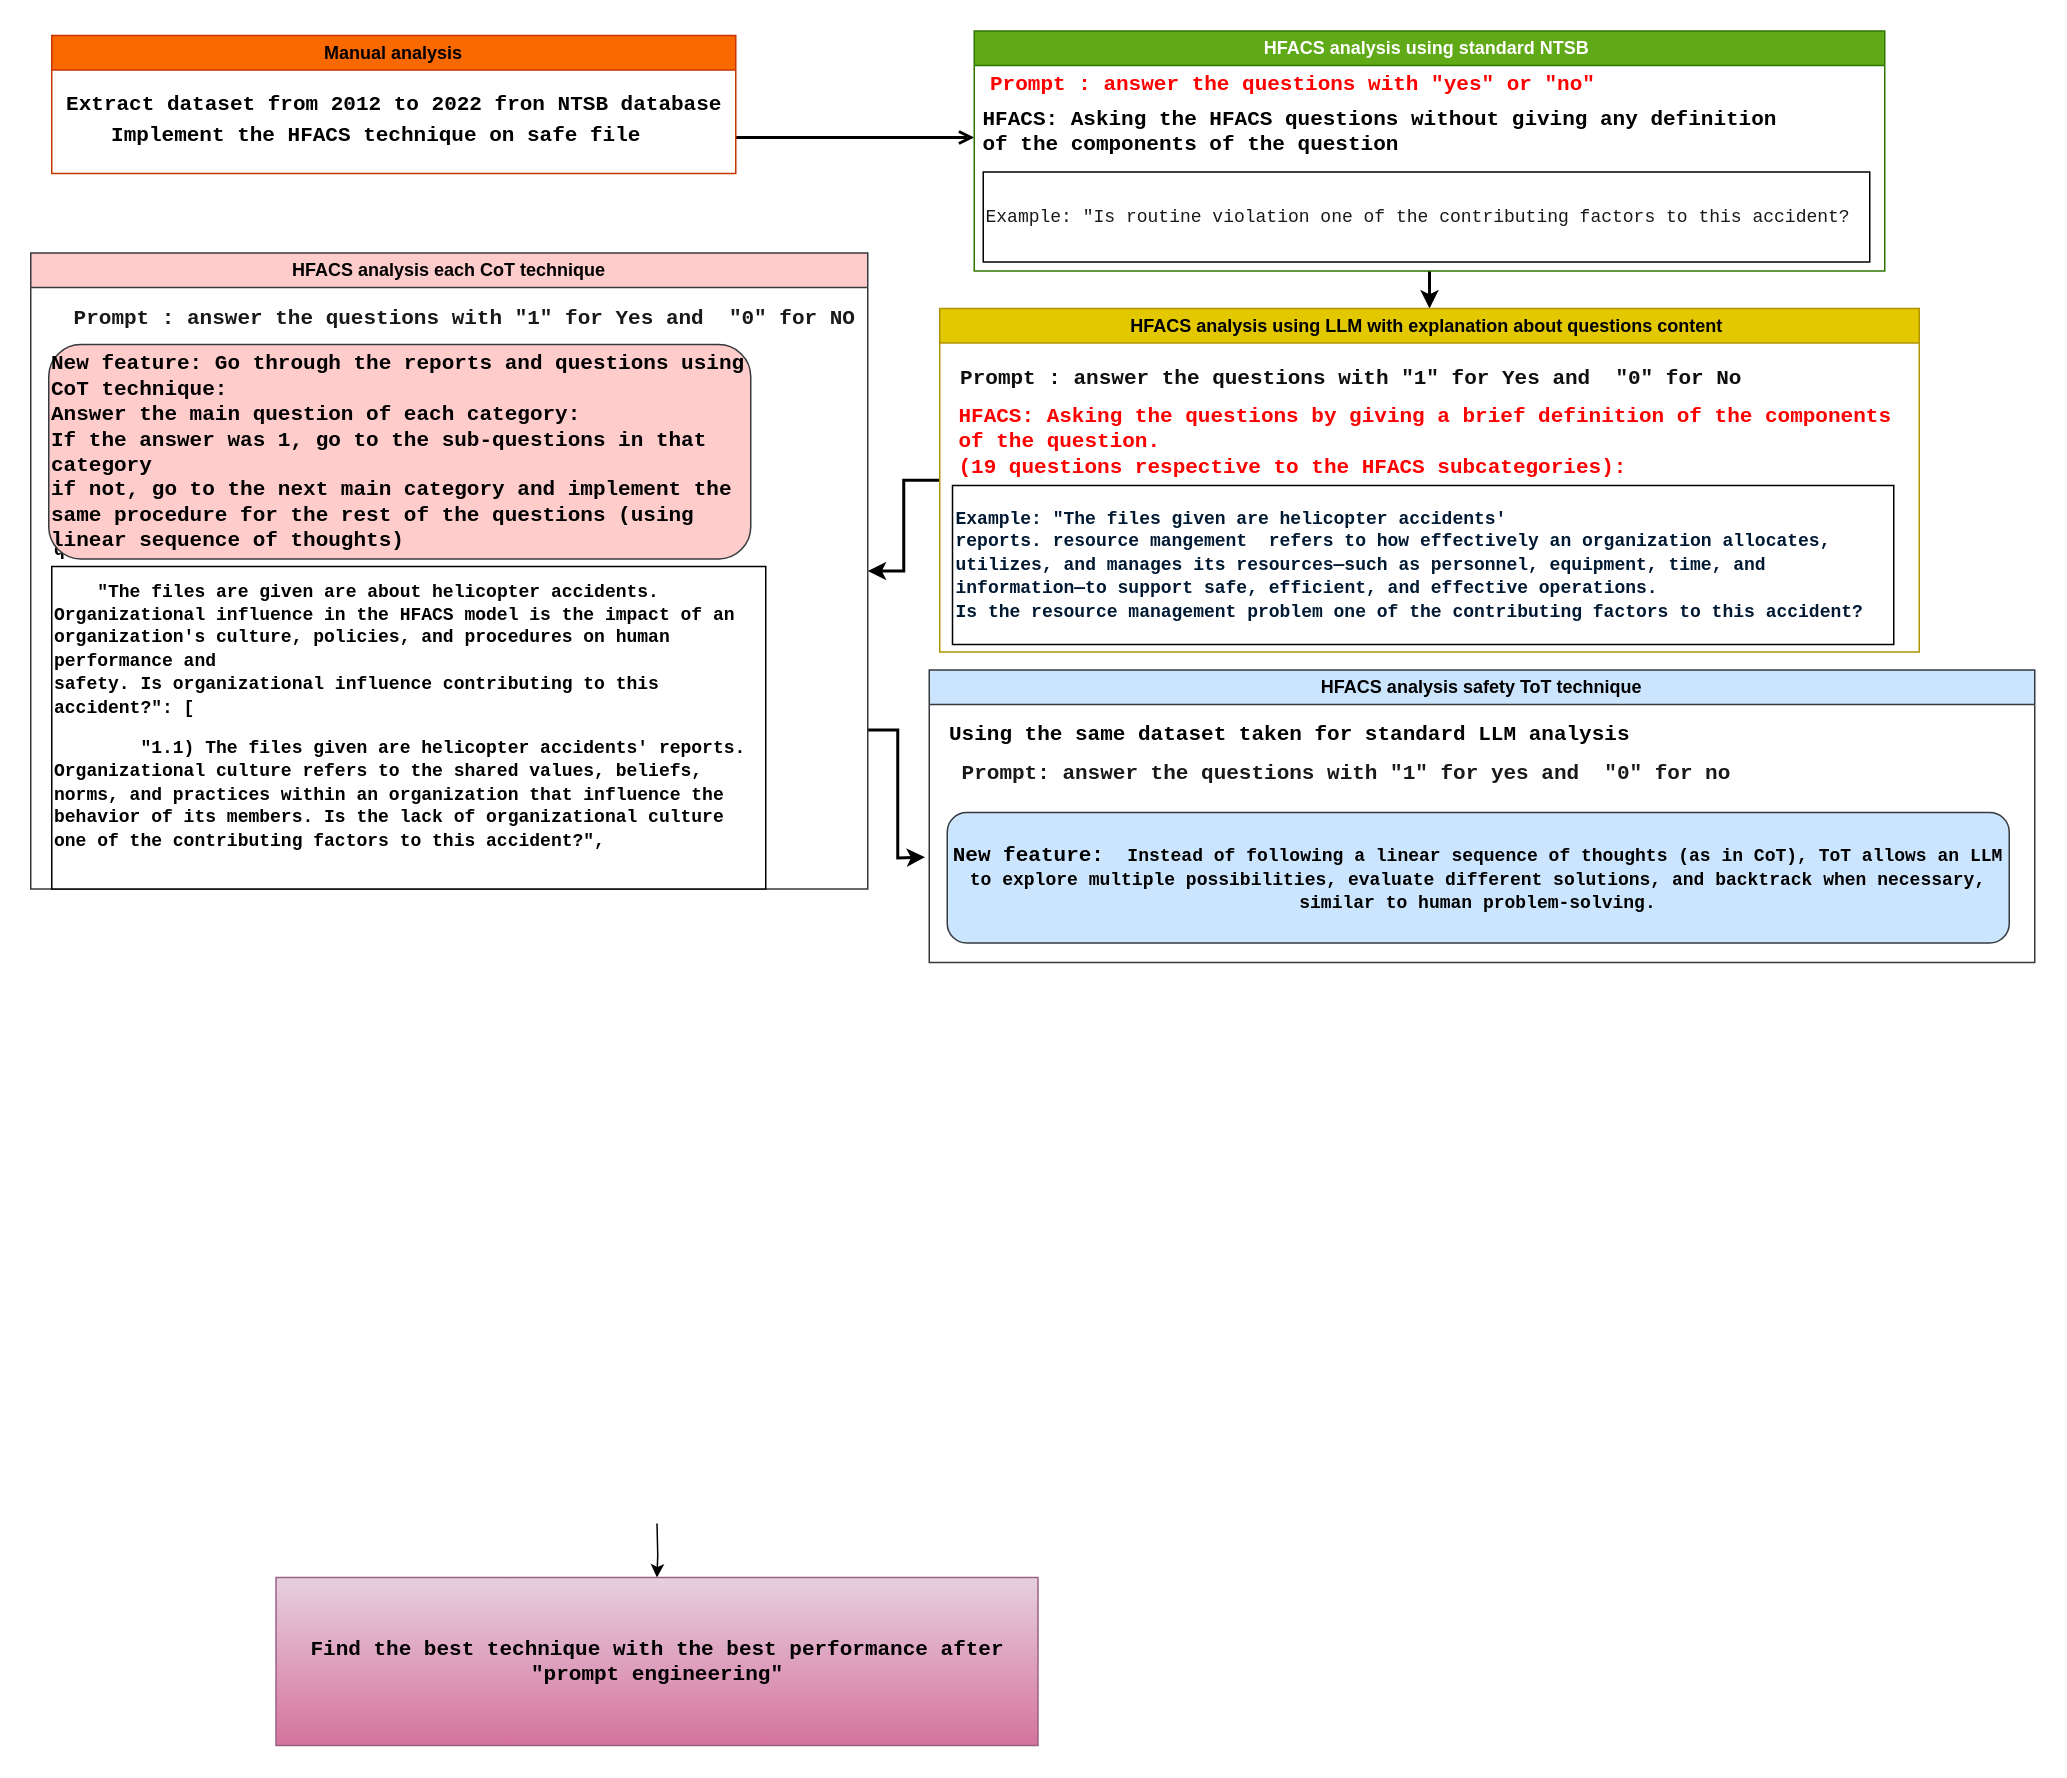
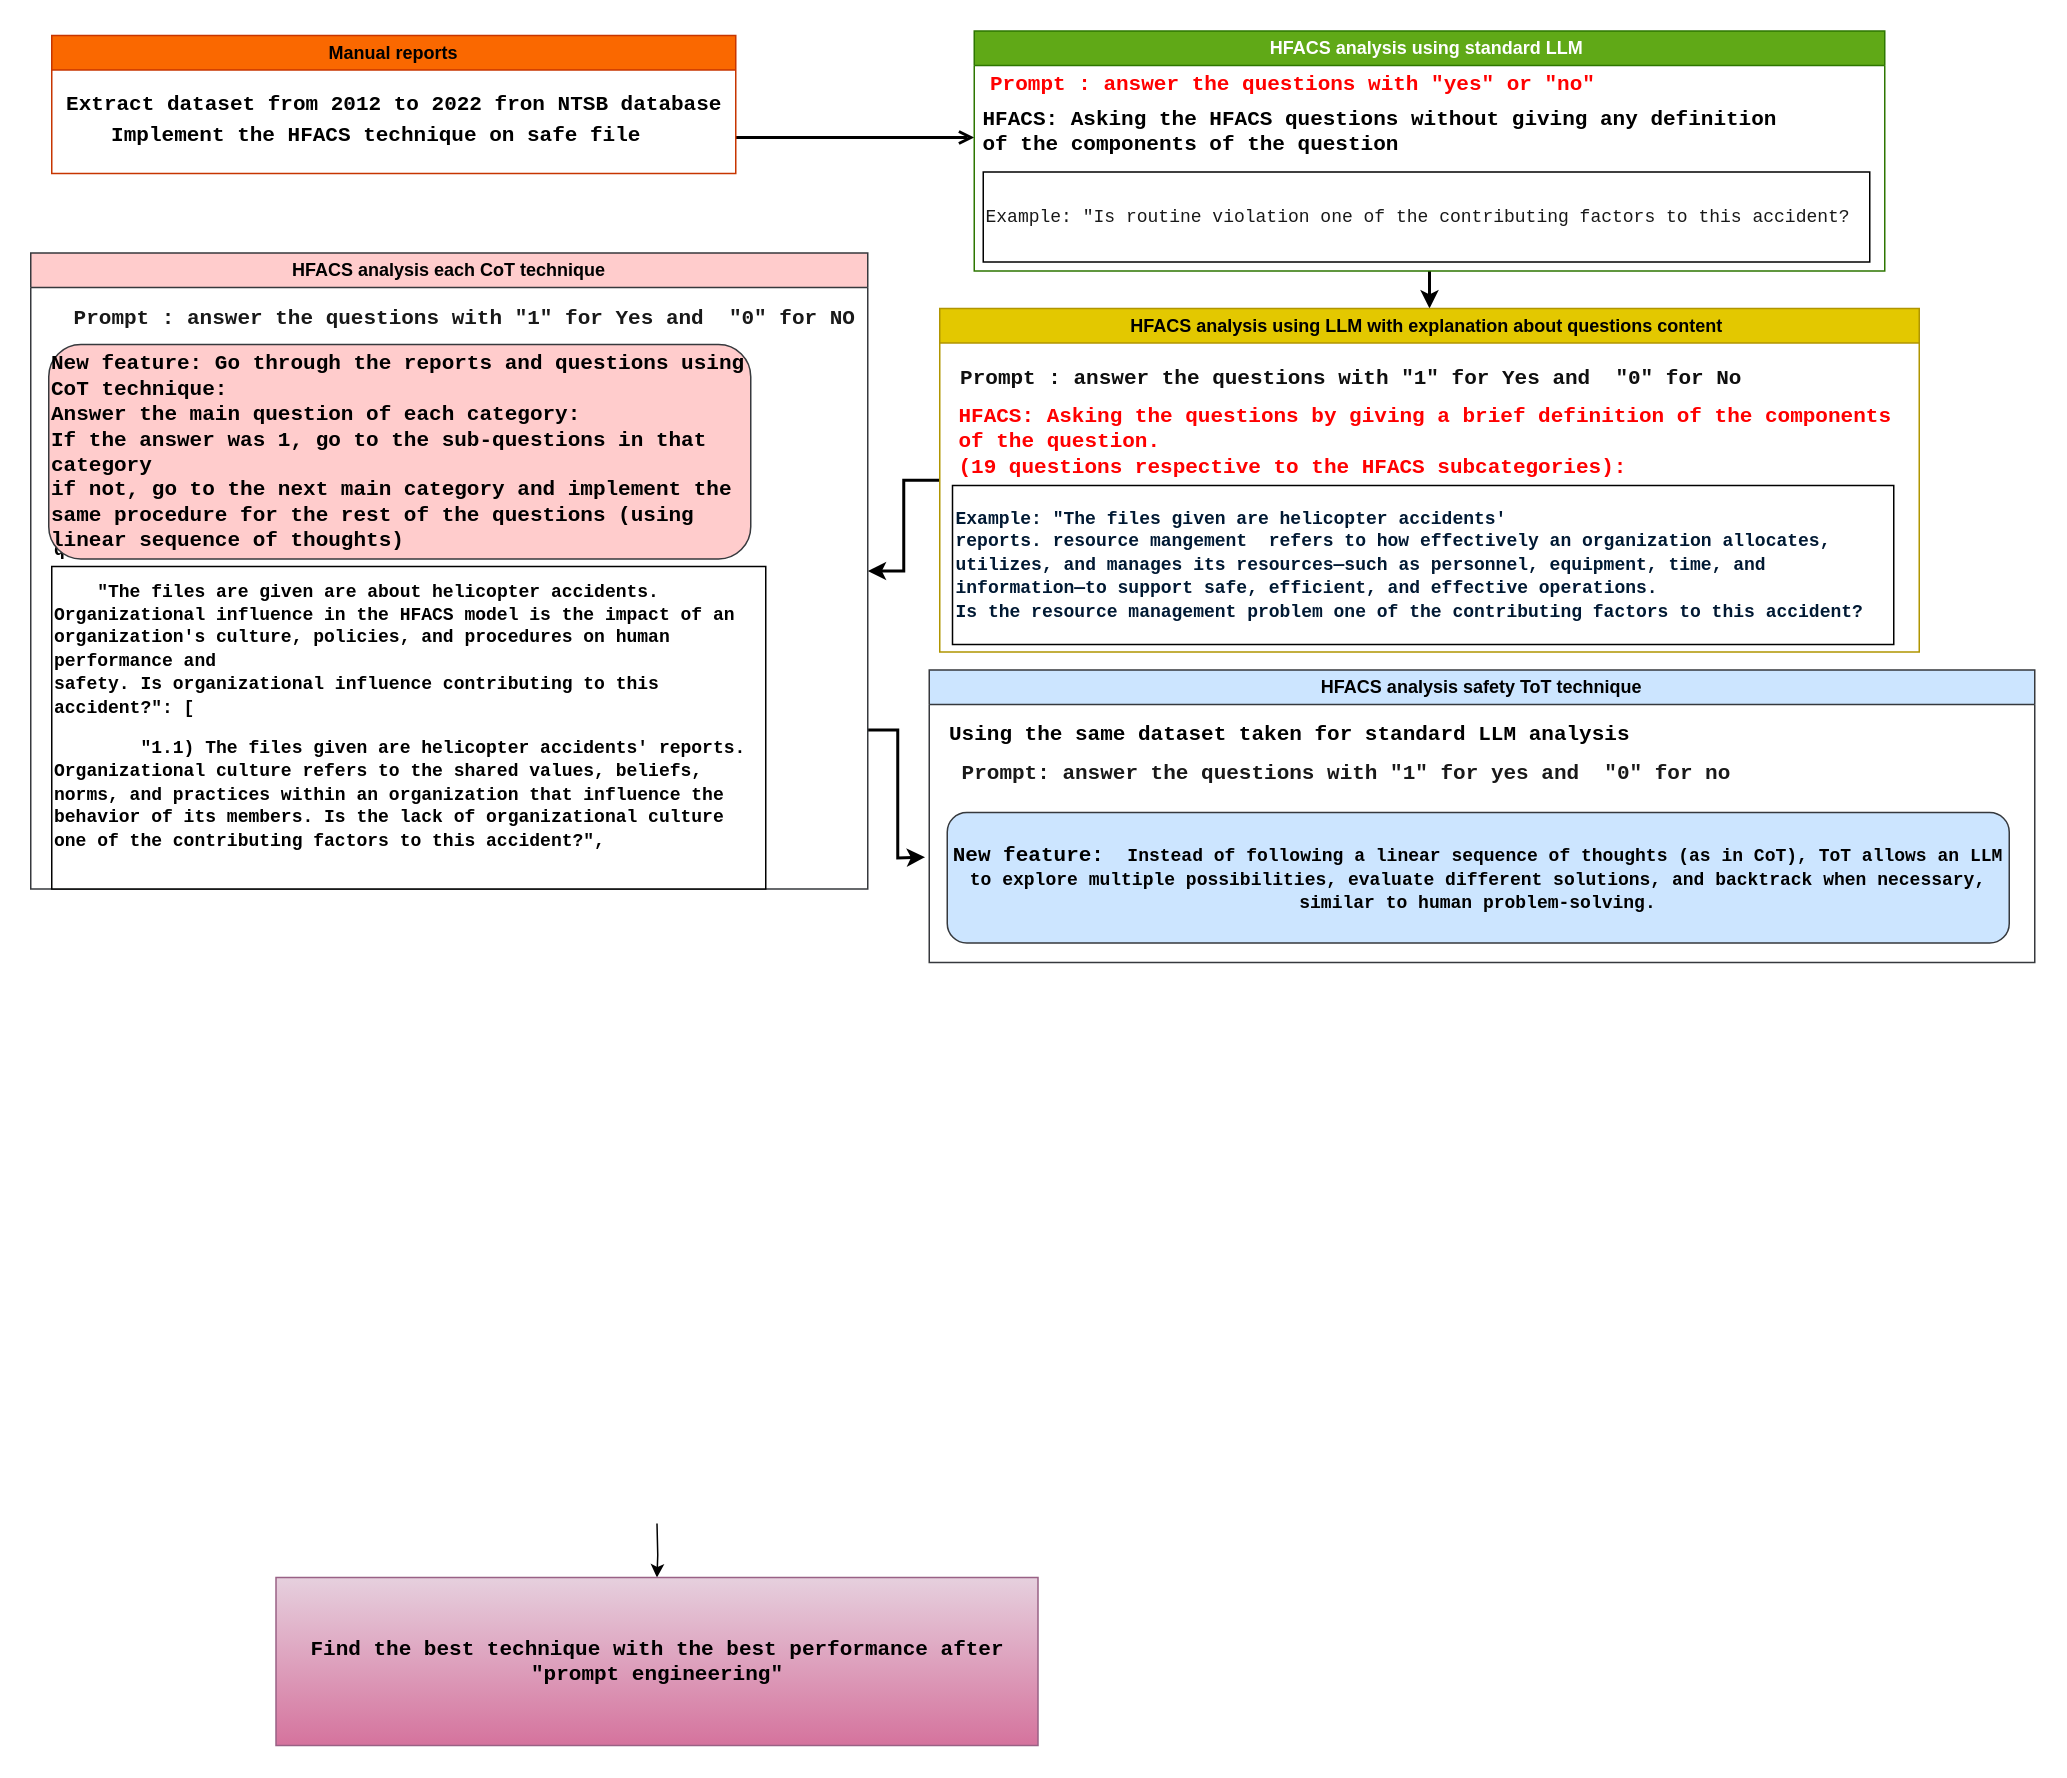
(1430, 49) -> (1430, 49)
(394, 53) -> (394, 53)
